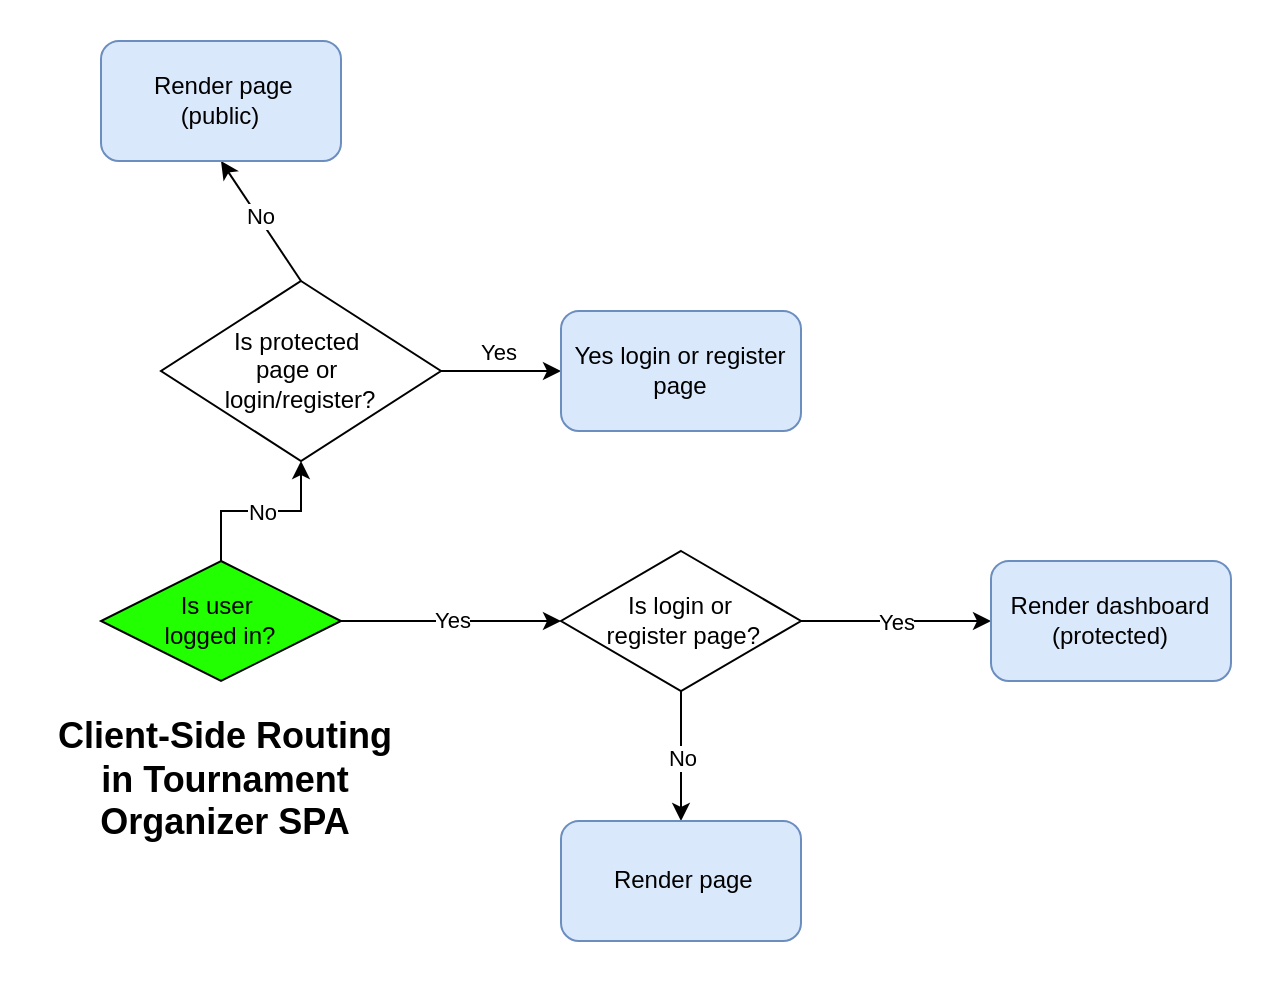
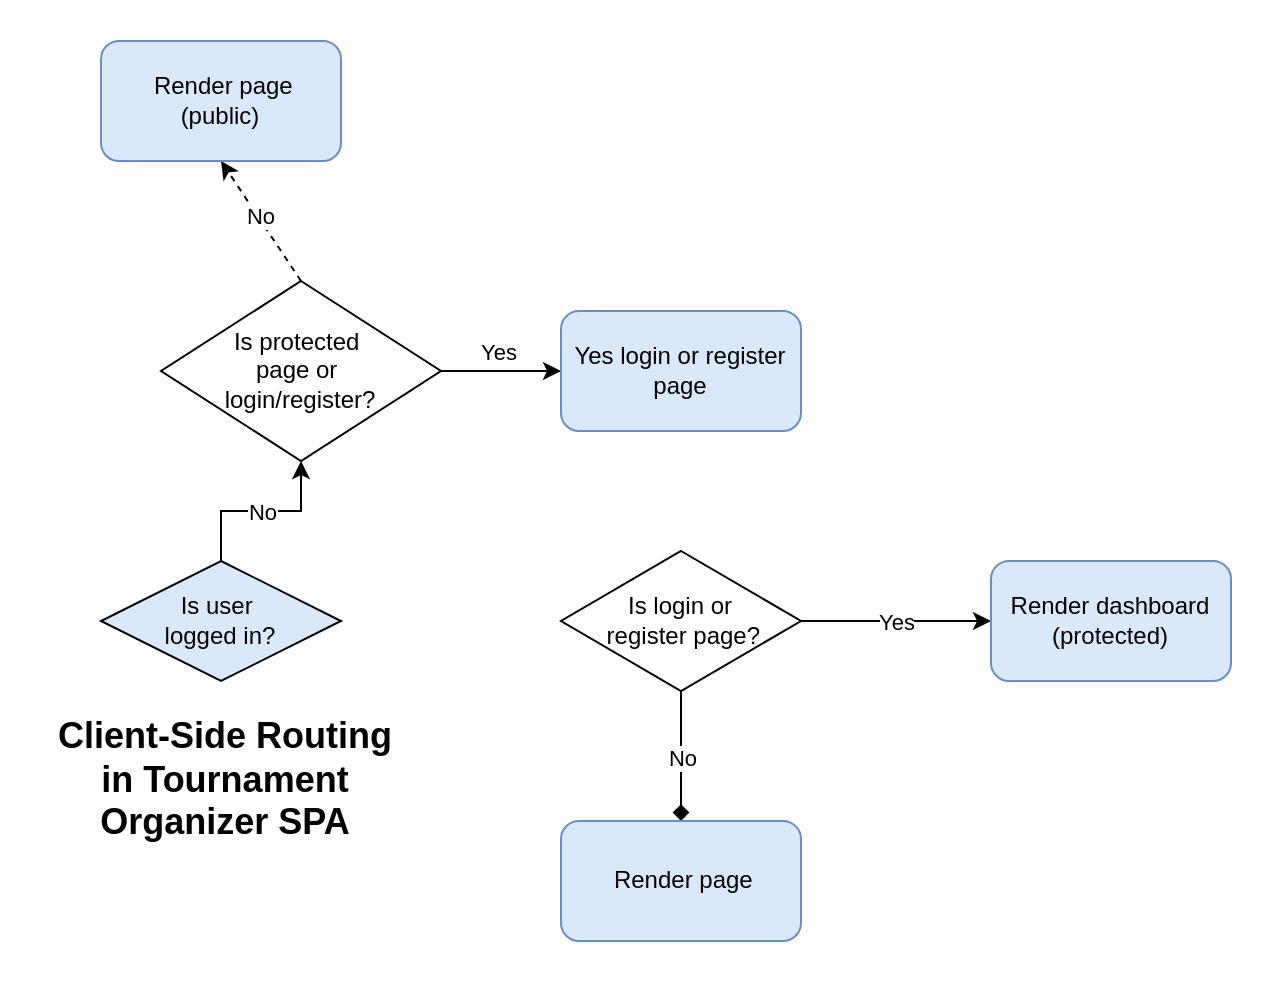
(283, 253) -> (283, 253)
(221, 621) -> (221, 621)
(444, 621) -> none
(681, 806) -> (681, 805)
